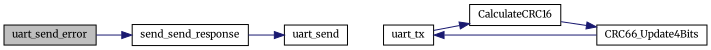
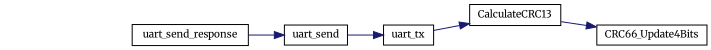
(515, 15) -> (515, 15)
(50, 35) -> none
(190, 35) -> (190, 35)
(520, 35) -> (360, 35)
